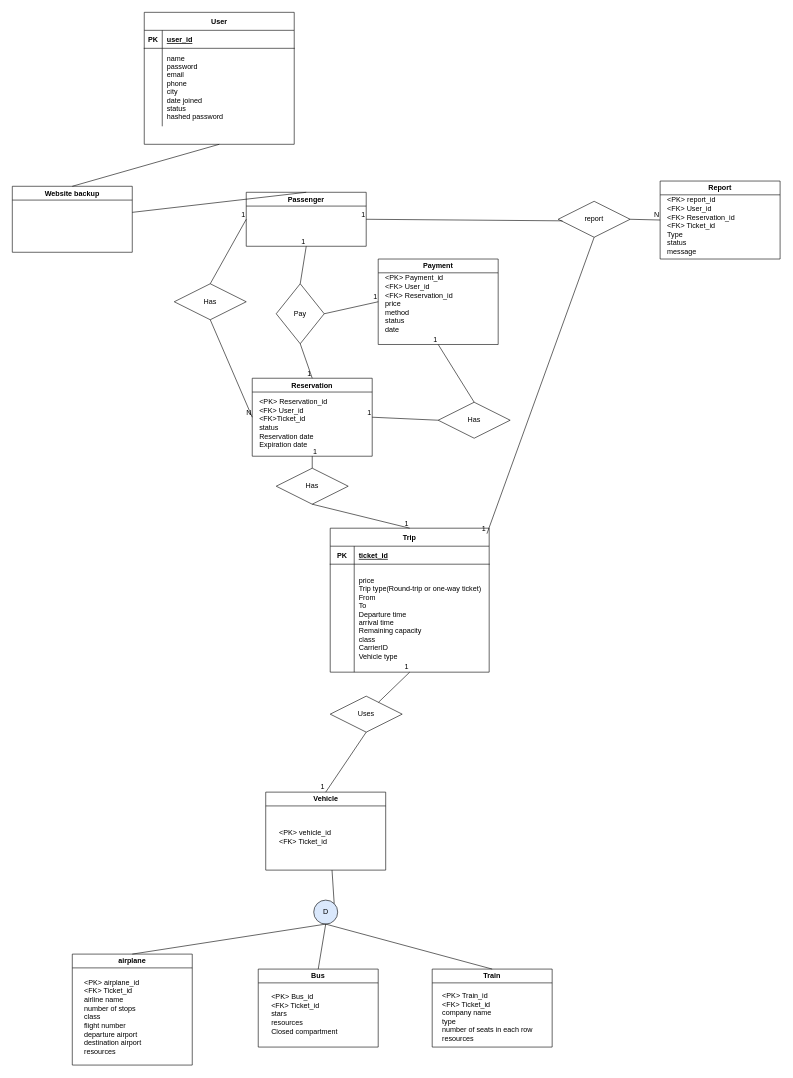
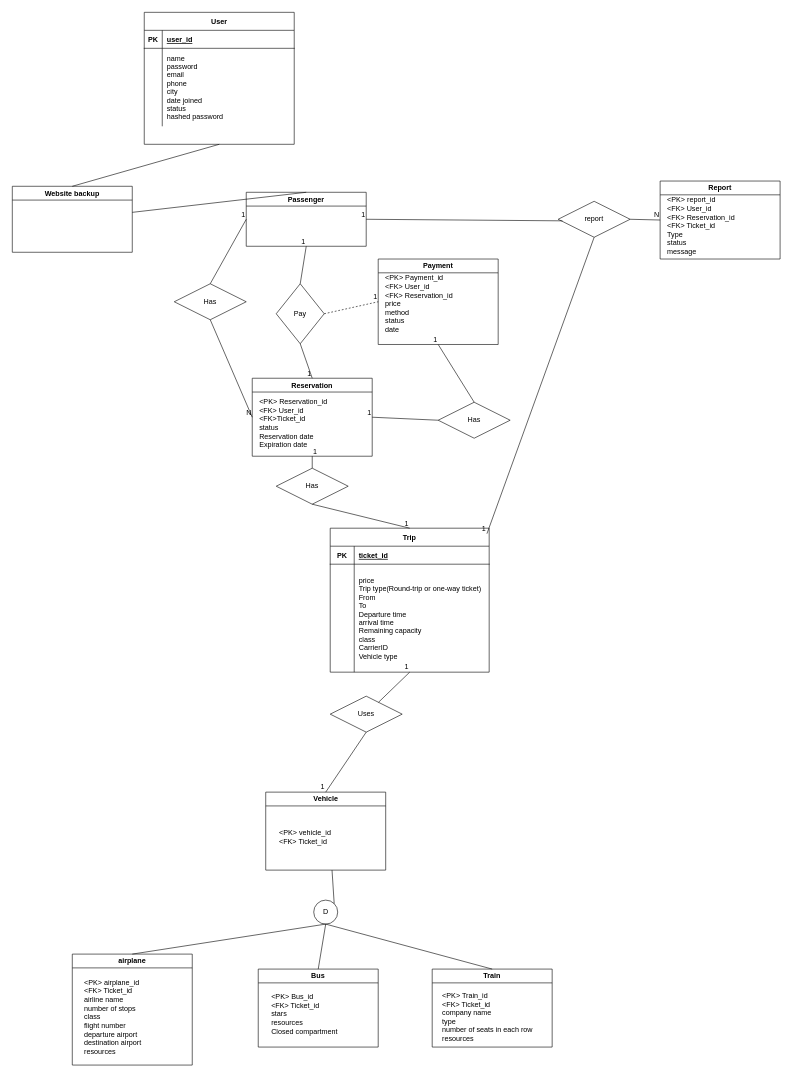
(350, 308) -> (350, 308)
(326, 912) -> (326, 912)
